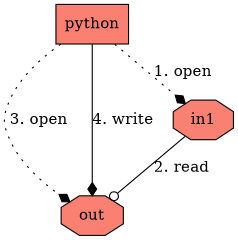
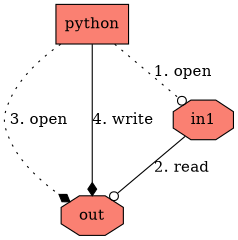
(145, 70) -> (146, 71)
